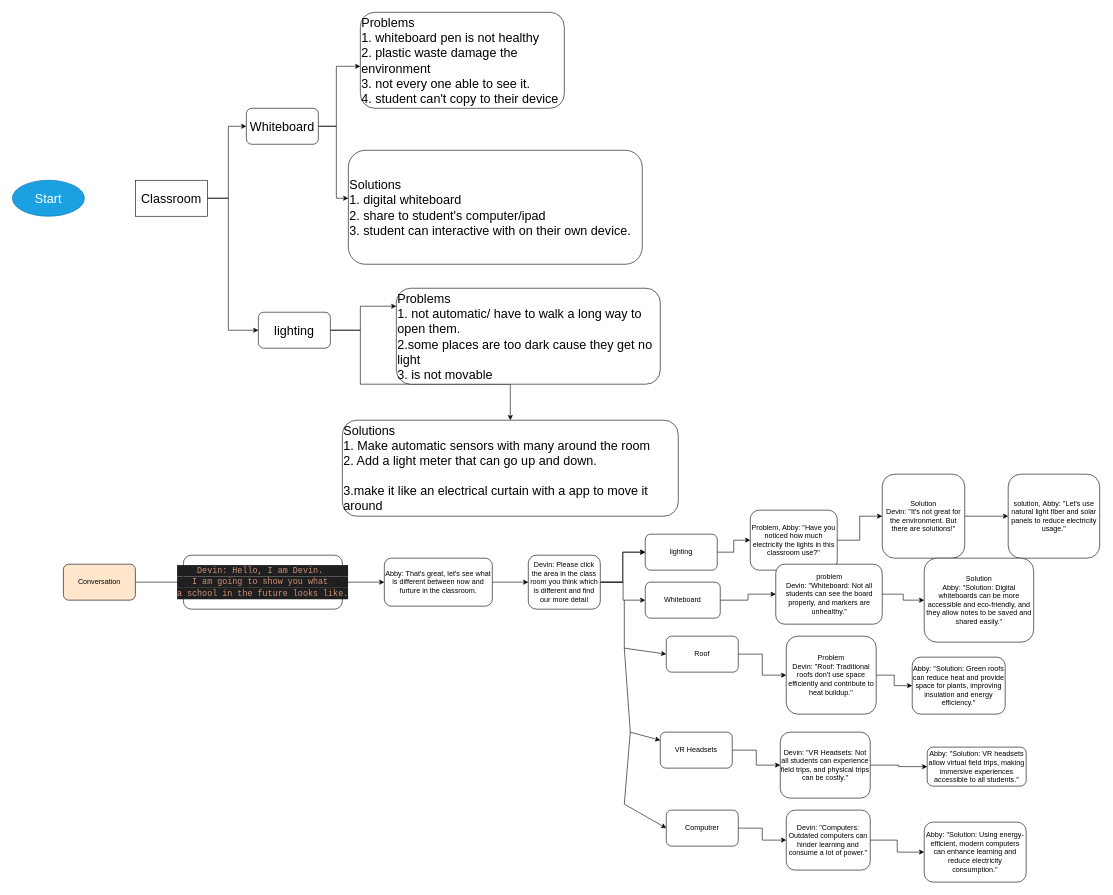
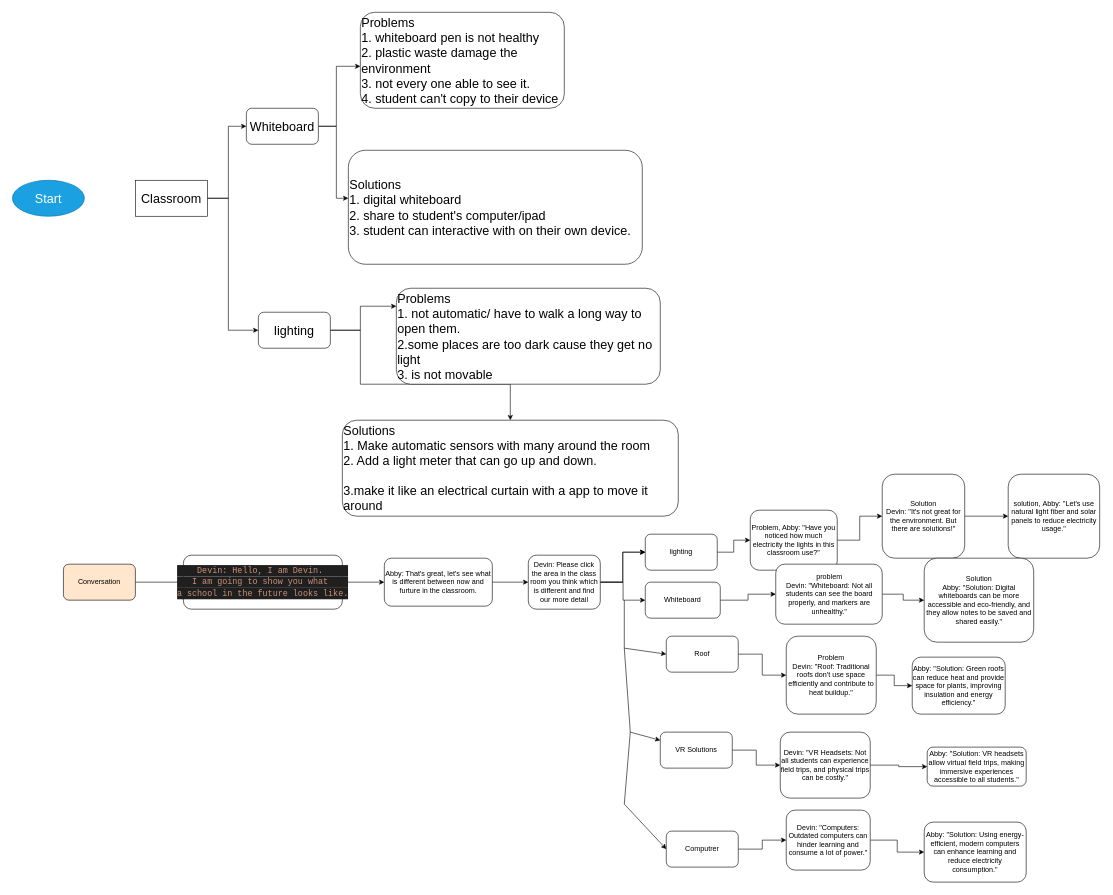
(696, 750) -> (696, 750)
(702, 828) -> (702, 849)
